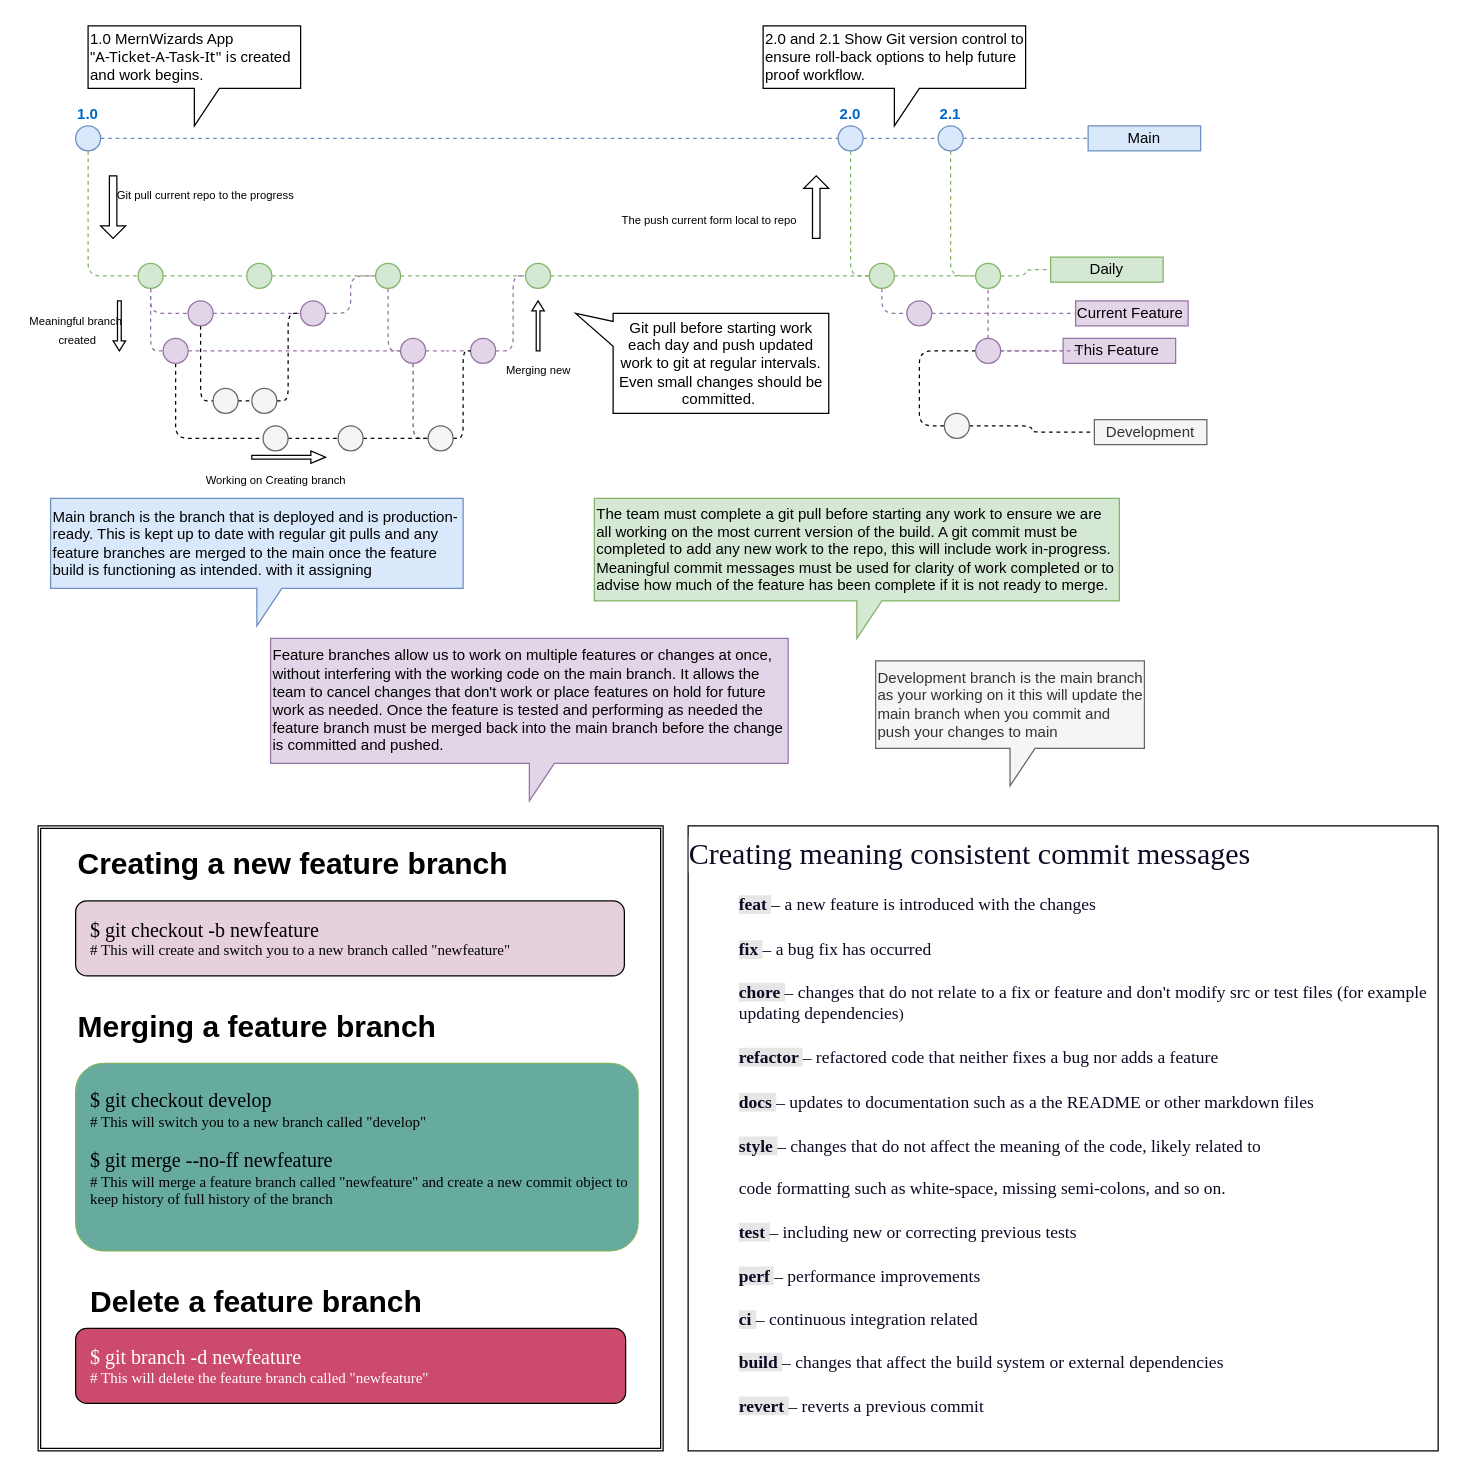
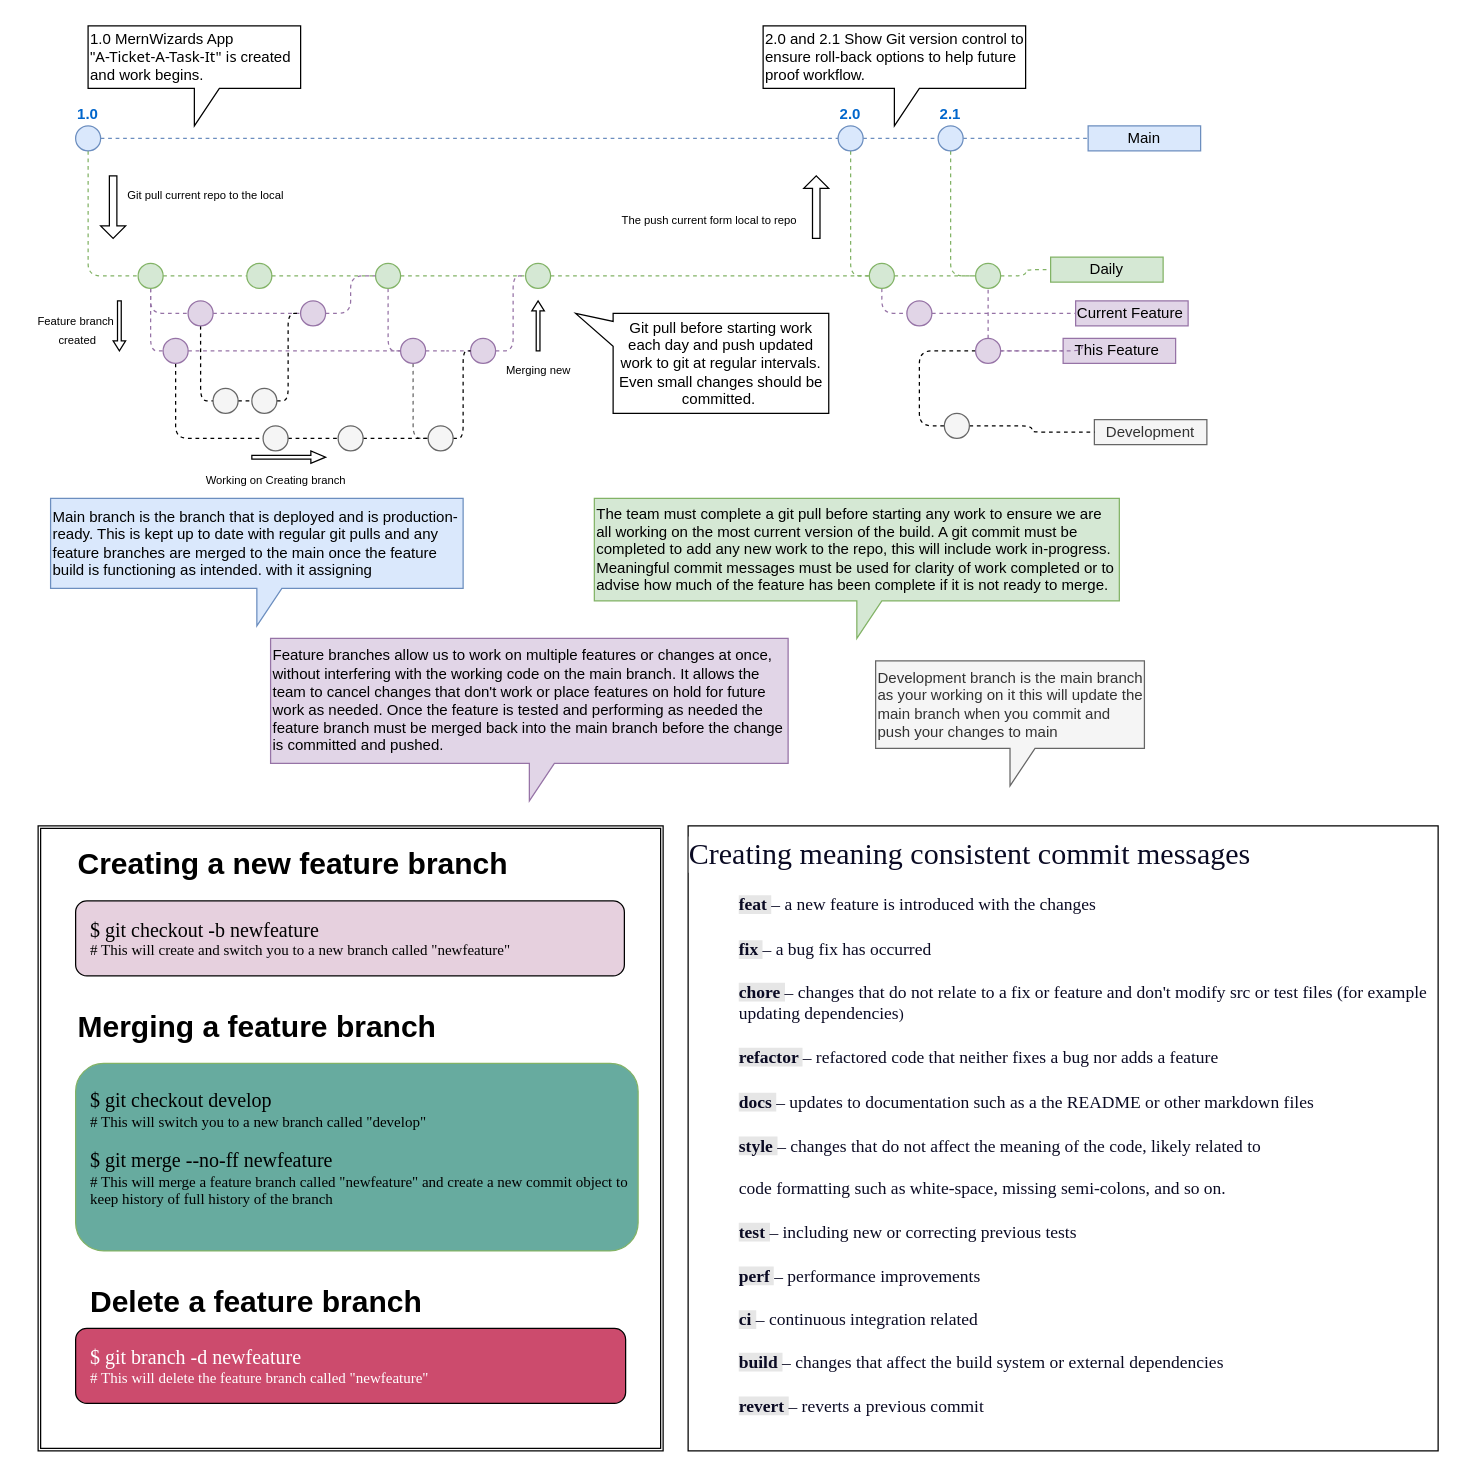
(208, 194) -> (208, 194)
(76, 329) -> (76, 329)
